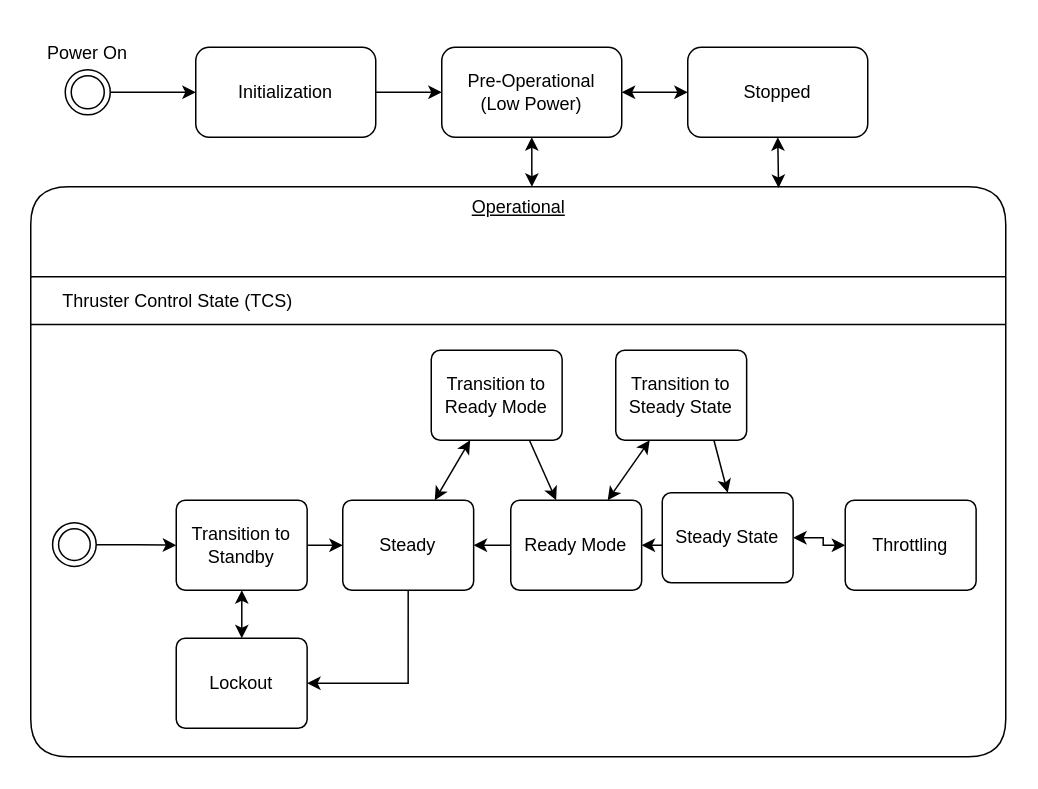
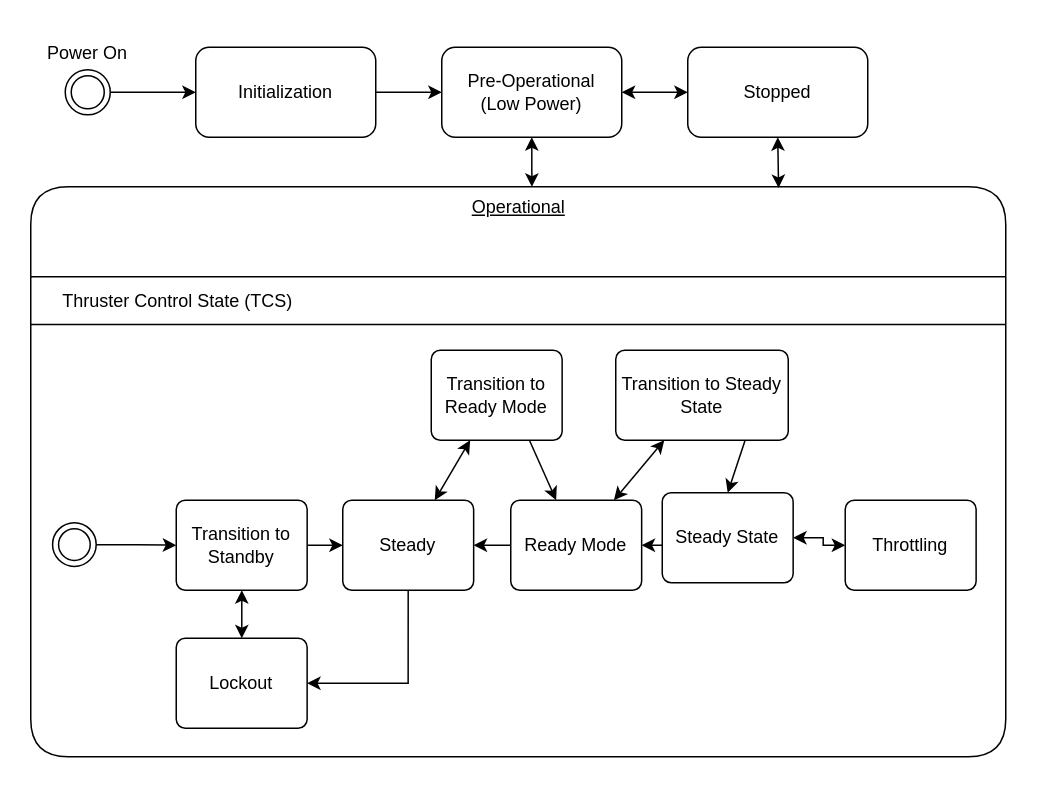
(681, 395) -> (702, 395)
